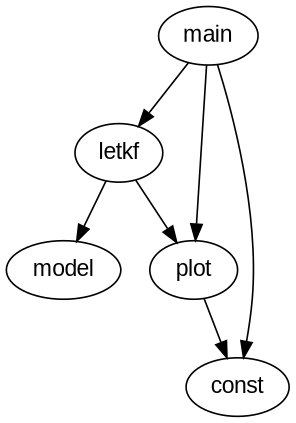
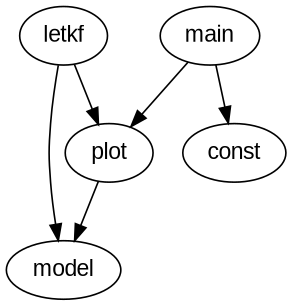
(169, 88) -> none
(213, 321) -> (90, 203)
